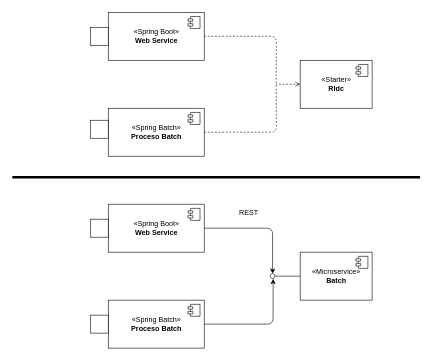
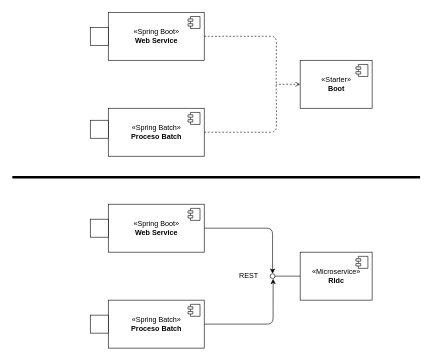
(337, 84) -> (337, 84)
(249, 213) -> (249, 276)
(337, 276) -> (337, 276)
